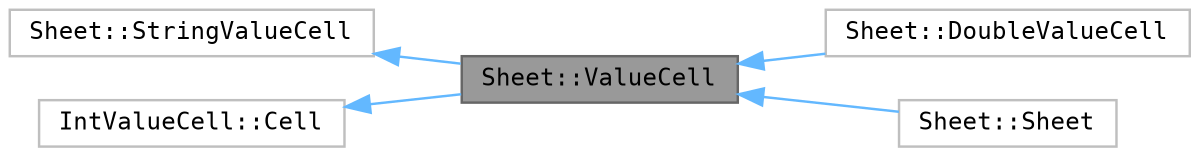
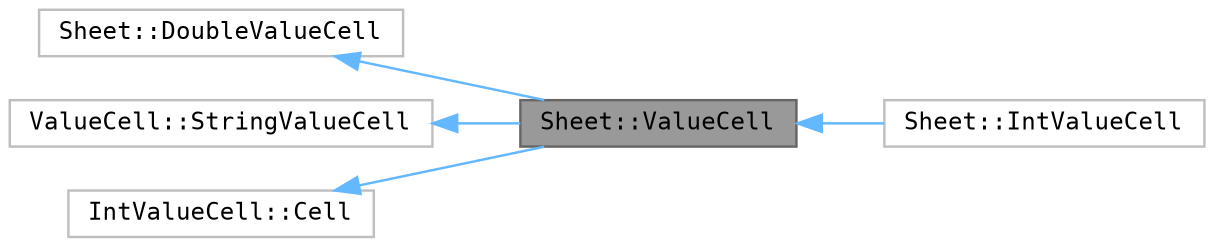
(192, 33) -> (221, 123)
(794, 57) -> (452, 81)
(1008, 123) -> (1044, 123)
